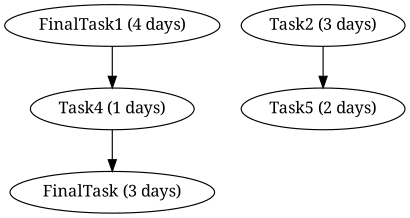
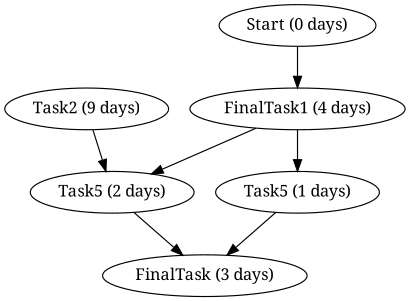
none -> (298, 25)
(323, 25) -> (87, 109)
(112, 109) -> (298, 192)
none -> (209, 149)
none -> (154, 230)
